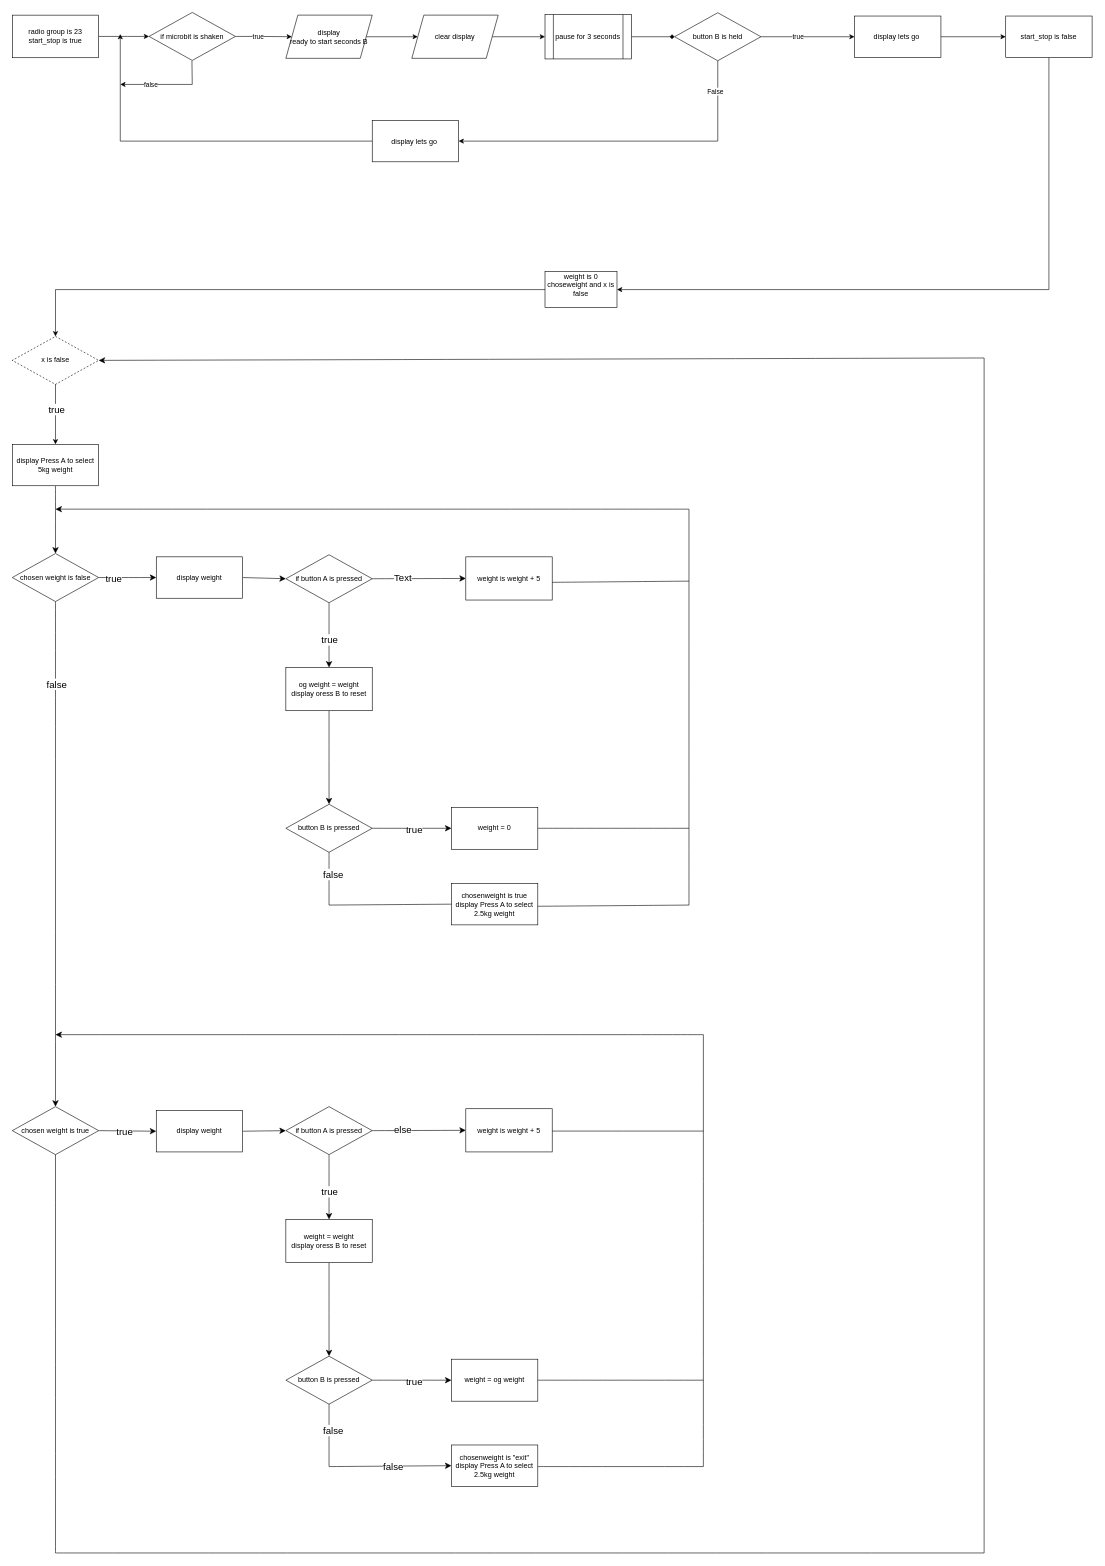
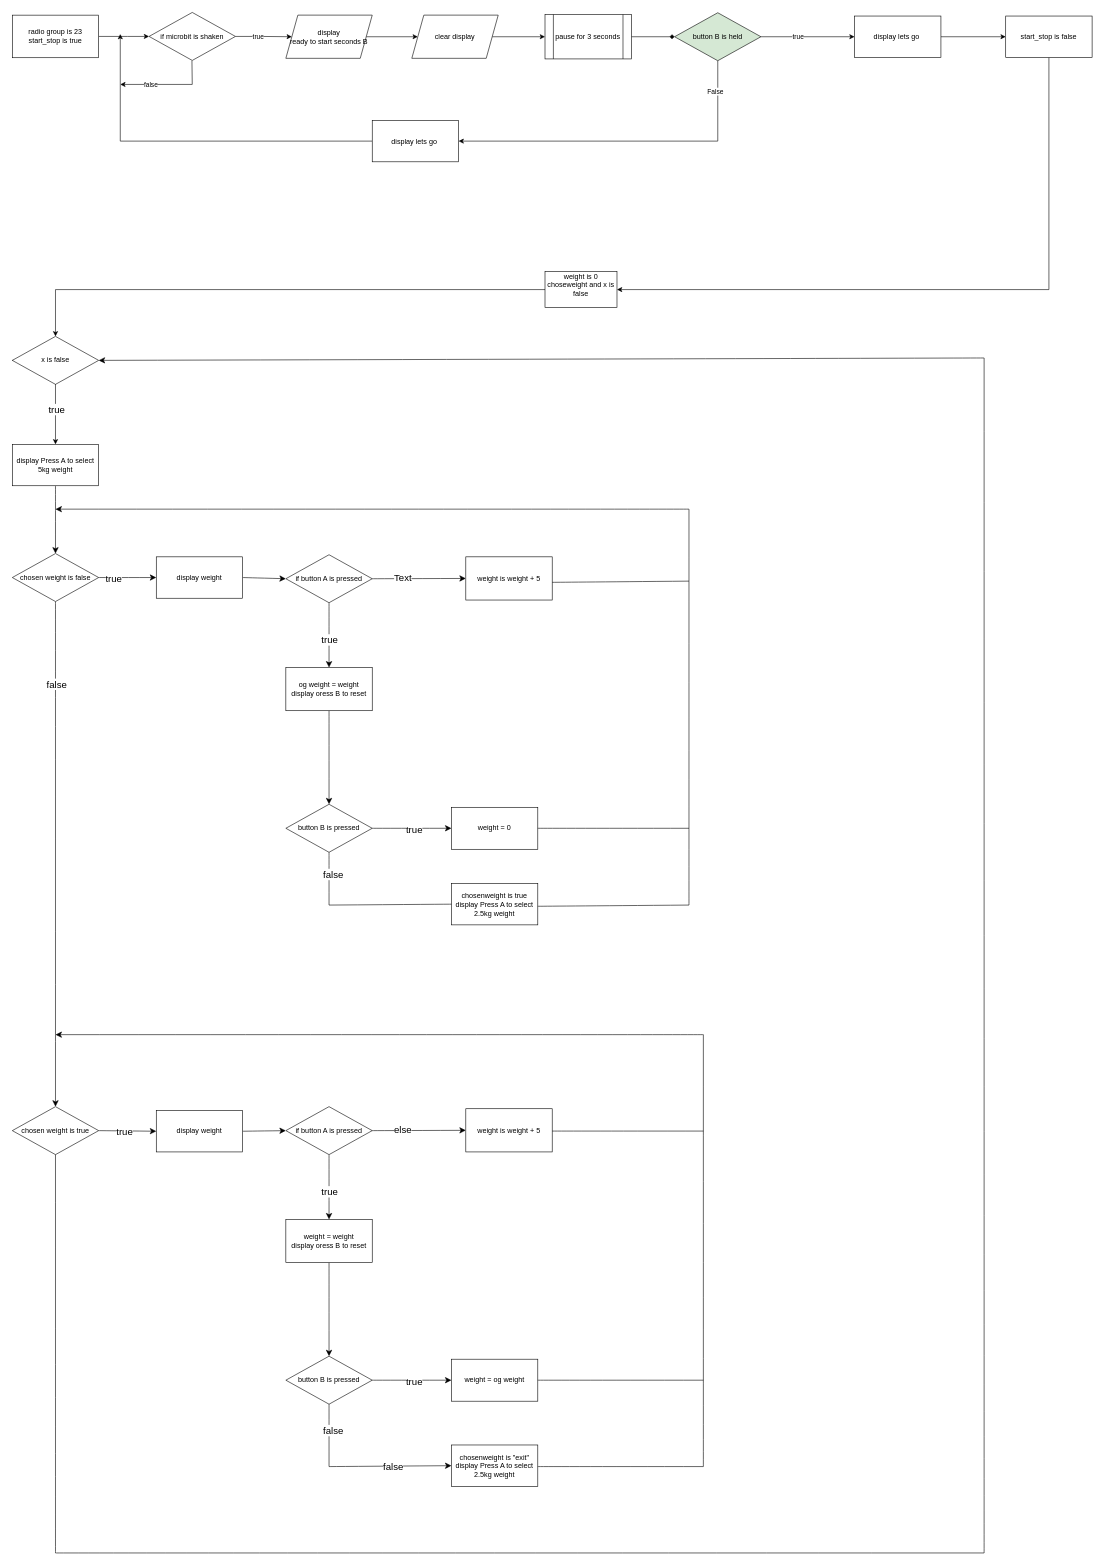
(718, 37) -> (718, 37)
(56, 360) -> (56, 360)
